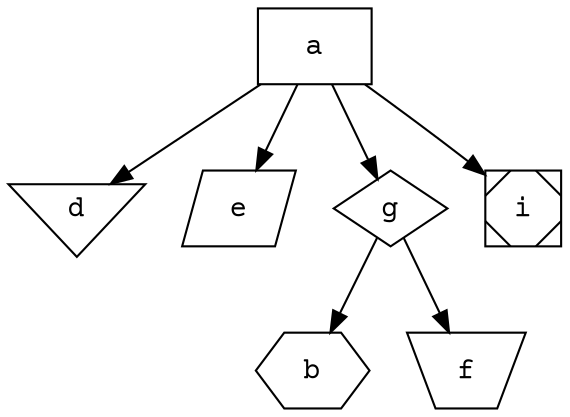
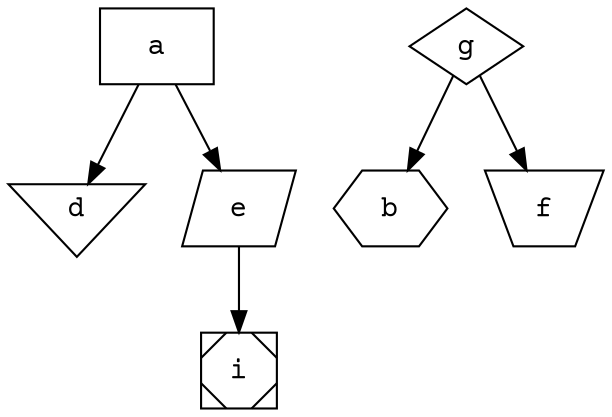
(350, 122) -> none
(417, 123) -> (239, 279)
